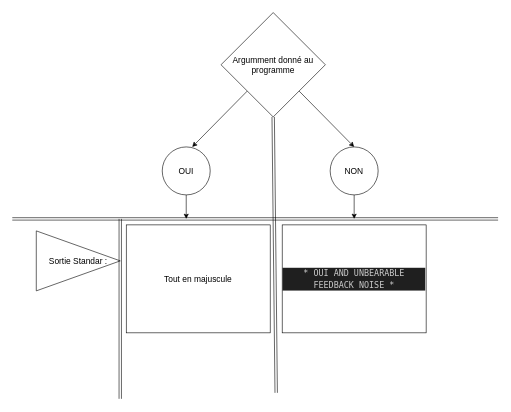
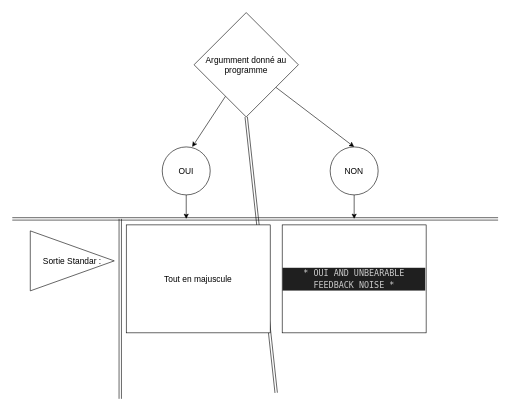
(273, 65) -> (246, 65)
(78, 261) -> (72, 261)
